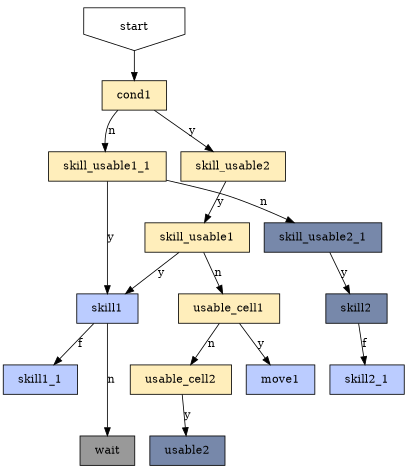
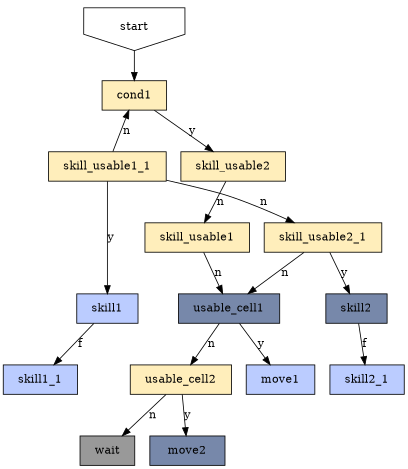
(108, 125) -> (119, 135)
(221, 202) -> (221, 202)
(323, 238) -> (323, 238)
(156, 271) -> none
none -> (279, 271)
(229, 309) -> (229, 309)
(107, 375) -> (147, 412)
(187, 451) -> (187, 451)
